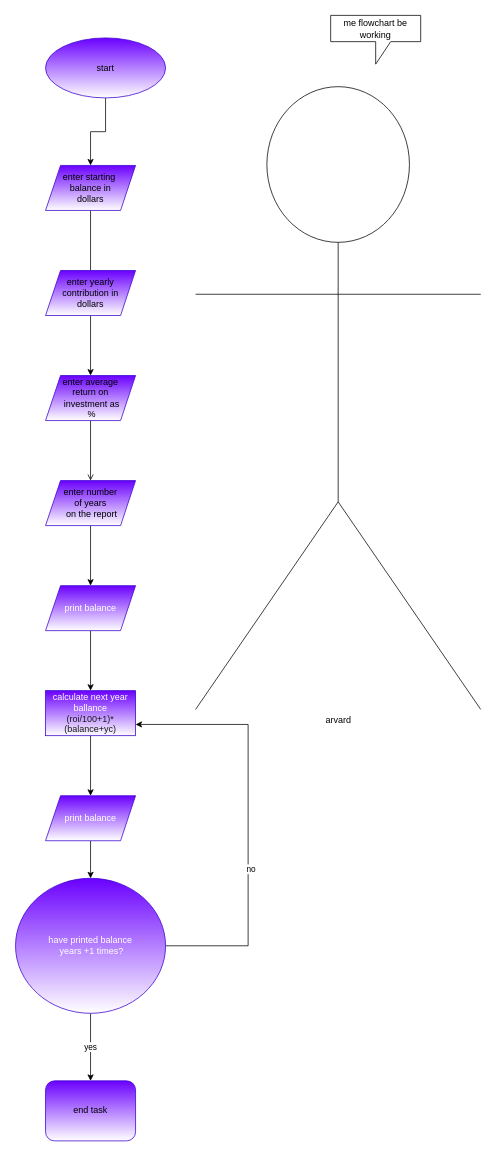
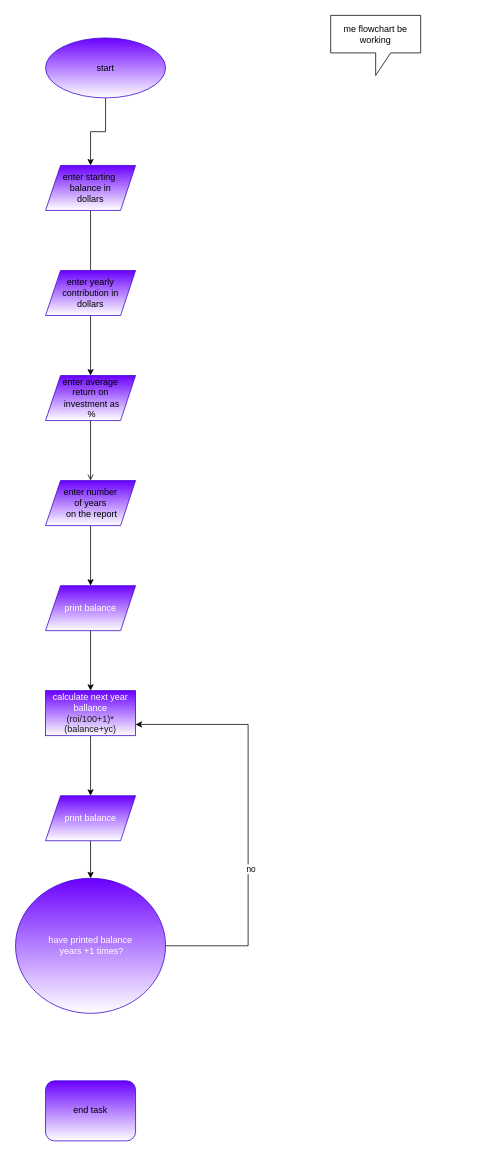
(375, 40) -> (375, 45)
(338, 398) -> none
(90, 1044) -> none
